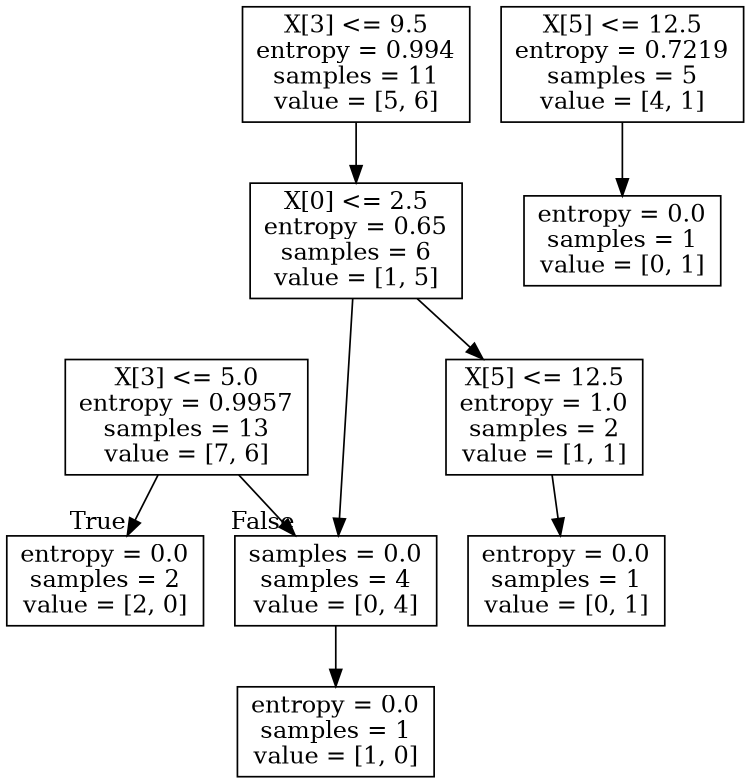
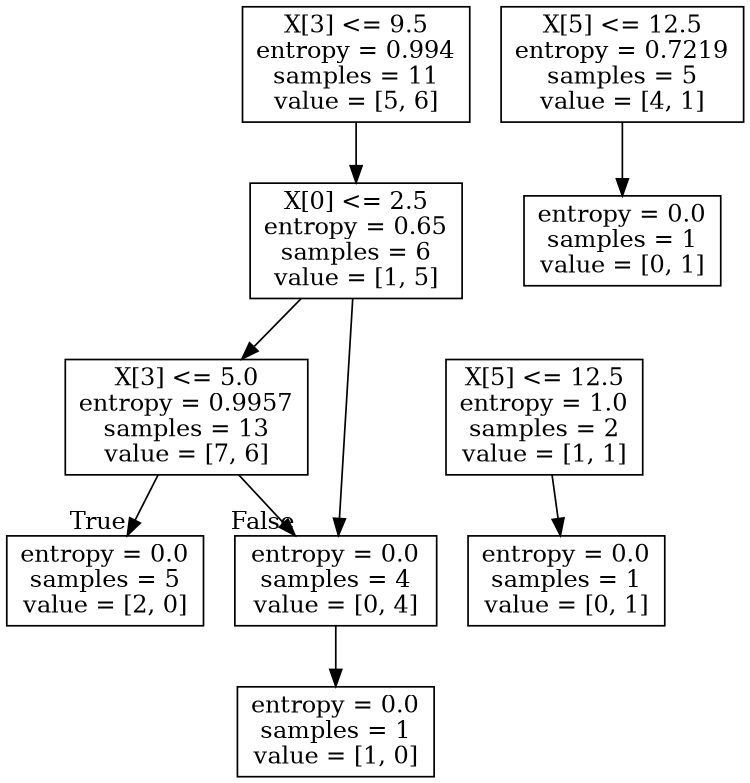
(444, 323) -> (278, 323)
(105, 581) -> (105, 581)
(336, 581) -> (336, 581)
